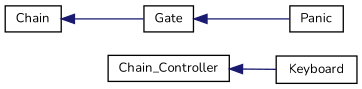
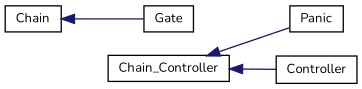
(248, 19) -> (254, 40)
(317, 70) -> (317, 70)
